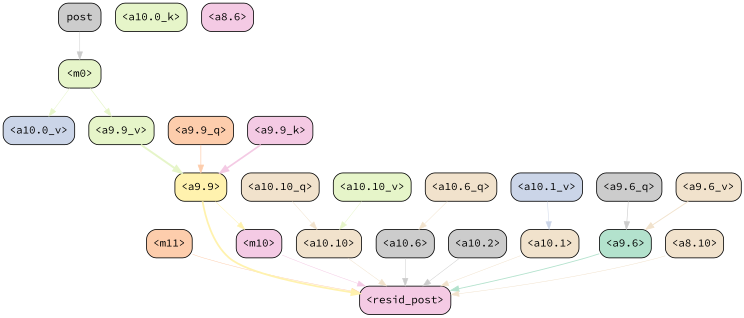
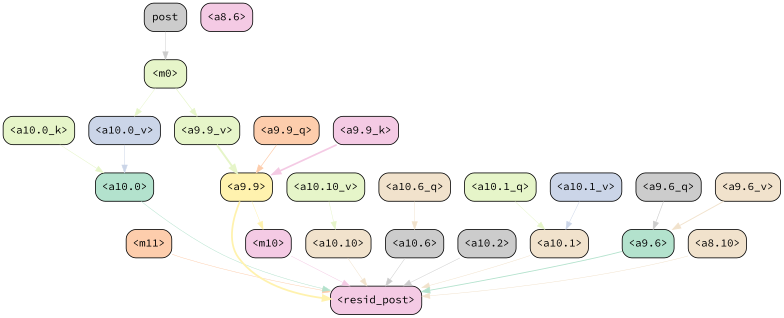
none -> (125, 187)
(280, 187) -> none
none -> (500, 187)
